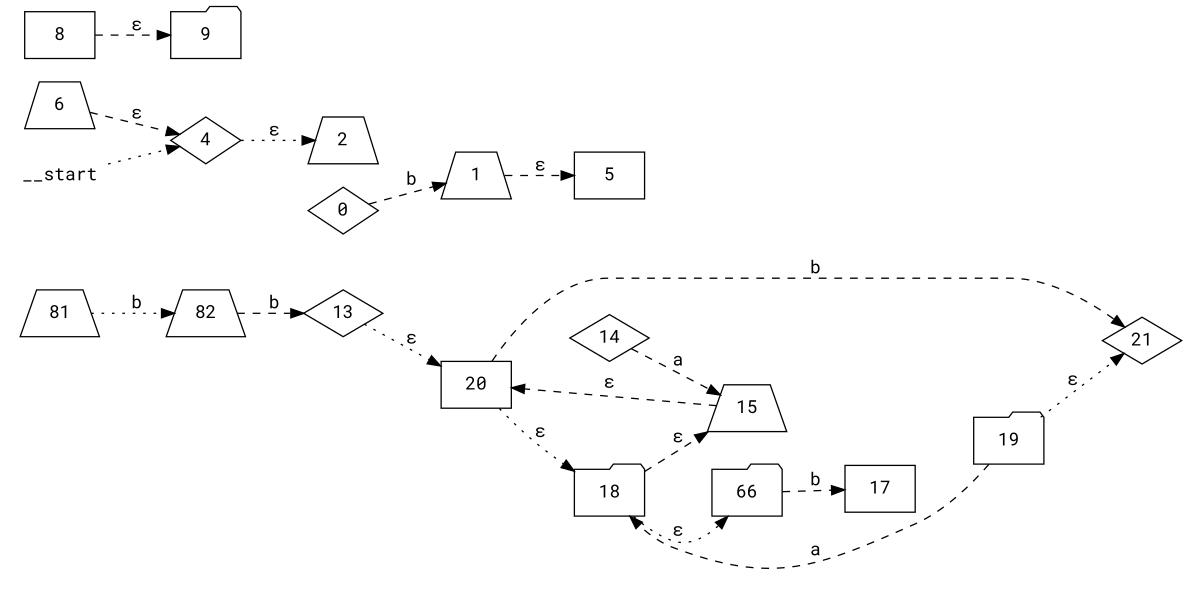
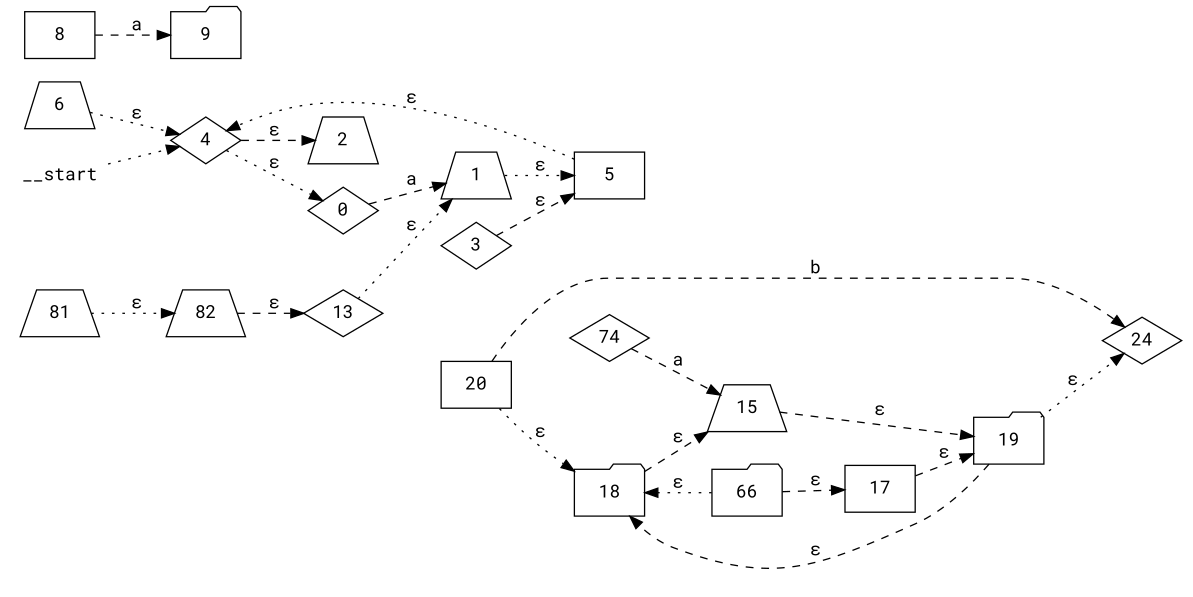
(137, 25) -> (137, 25)
none -> (409, 108)
(128, 122) -> (128, 122)
(271, 140) -> (271, 140)
none -> (269, 172)
(533, 175) -> (533, 175)
(412, 180) -> (412, 180)
none -> (476, 246)
(137, 304) -> (137, 304)
(275, 304) -> (275, 304)
(609, 338) -> (609, 338)
(1142, 341) -> (1142, 341)
(397, 342) -> (400, 254)
(621, 397) -> (870, 423)
none -> (938, 467)
(816, 480) -> (816, 480)
(684, 542) -> (685, 493)
(816, 551) -> (816, 551)
